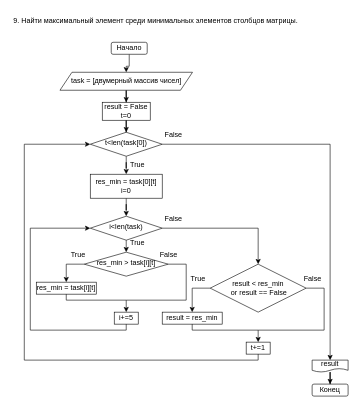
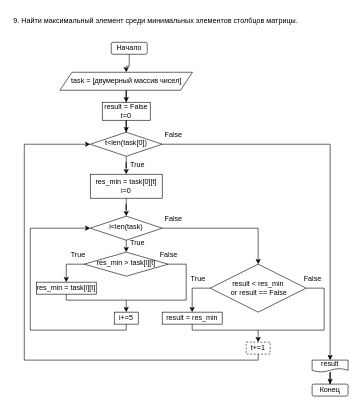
(258, 348) -> (258, 348)
